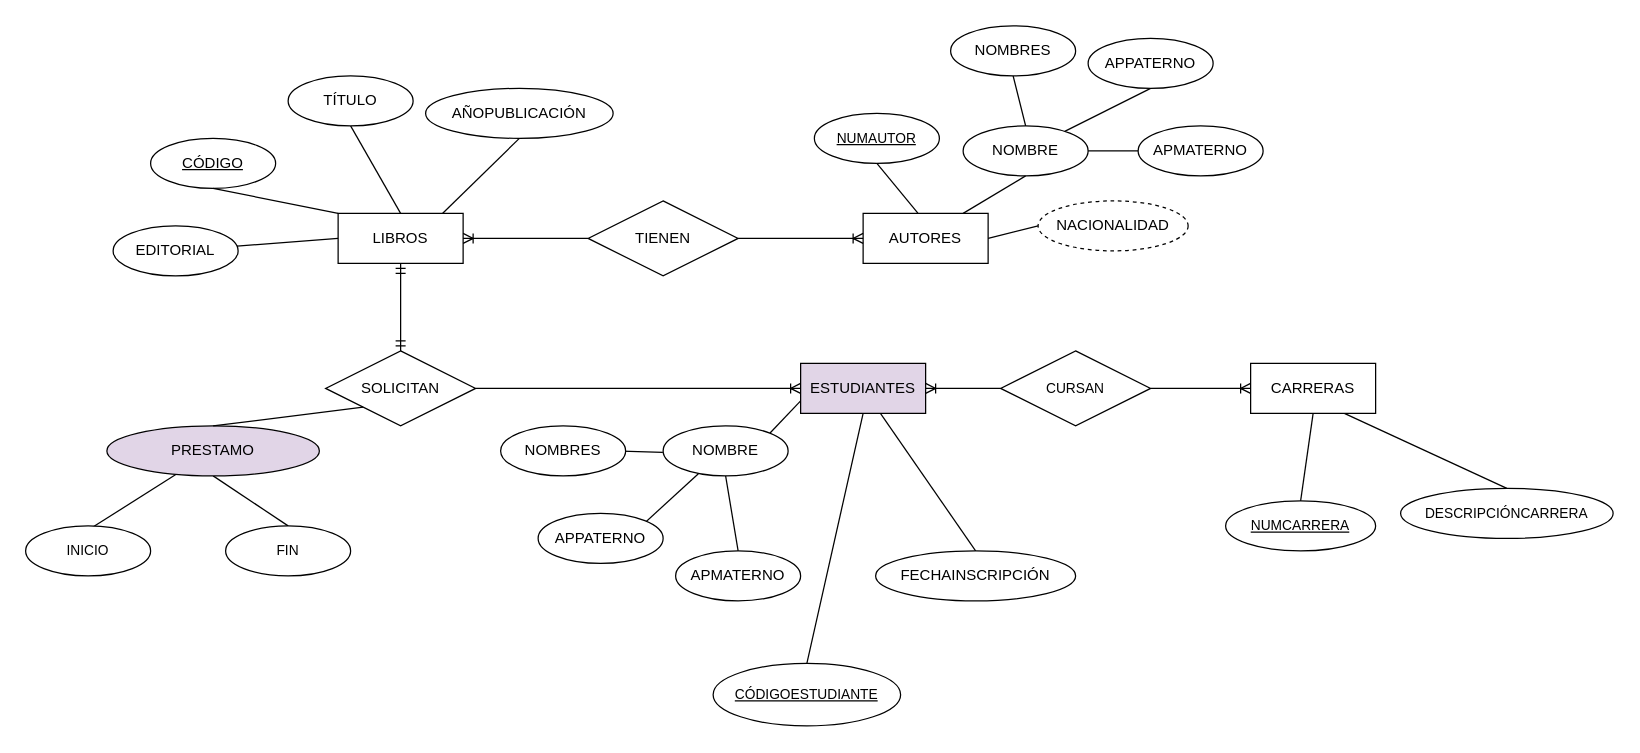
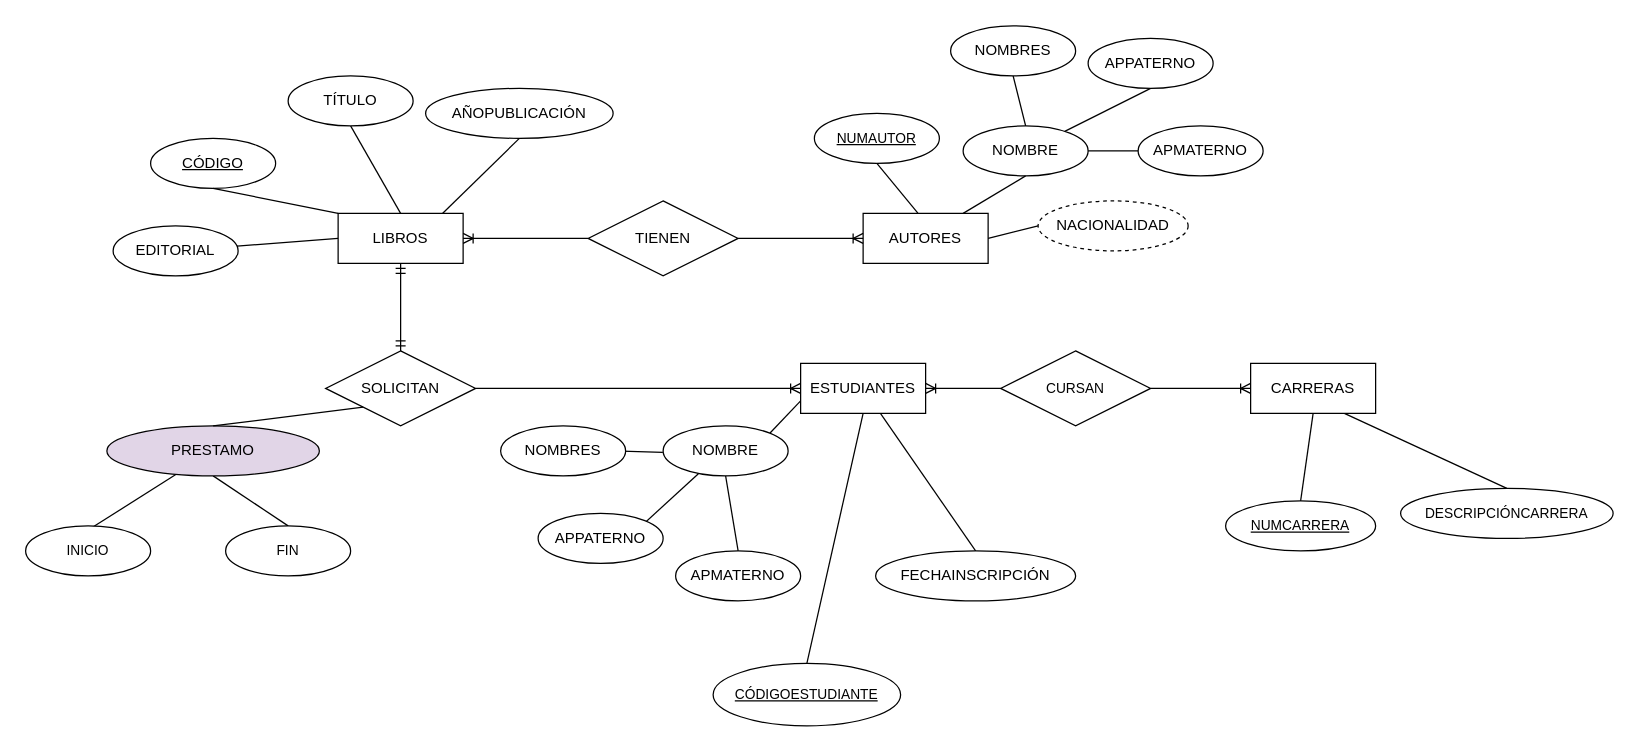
(863, 388) -> (863, 388)
